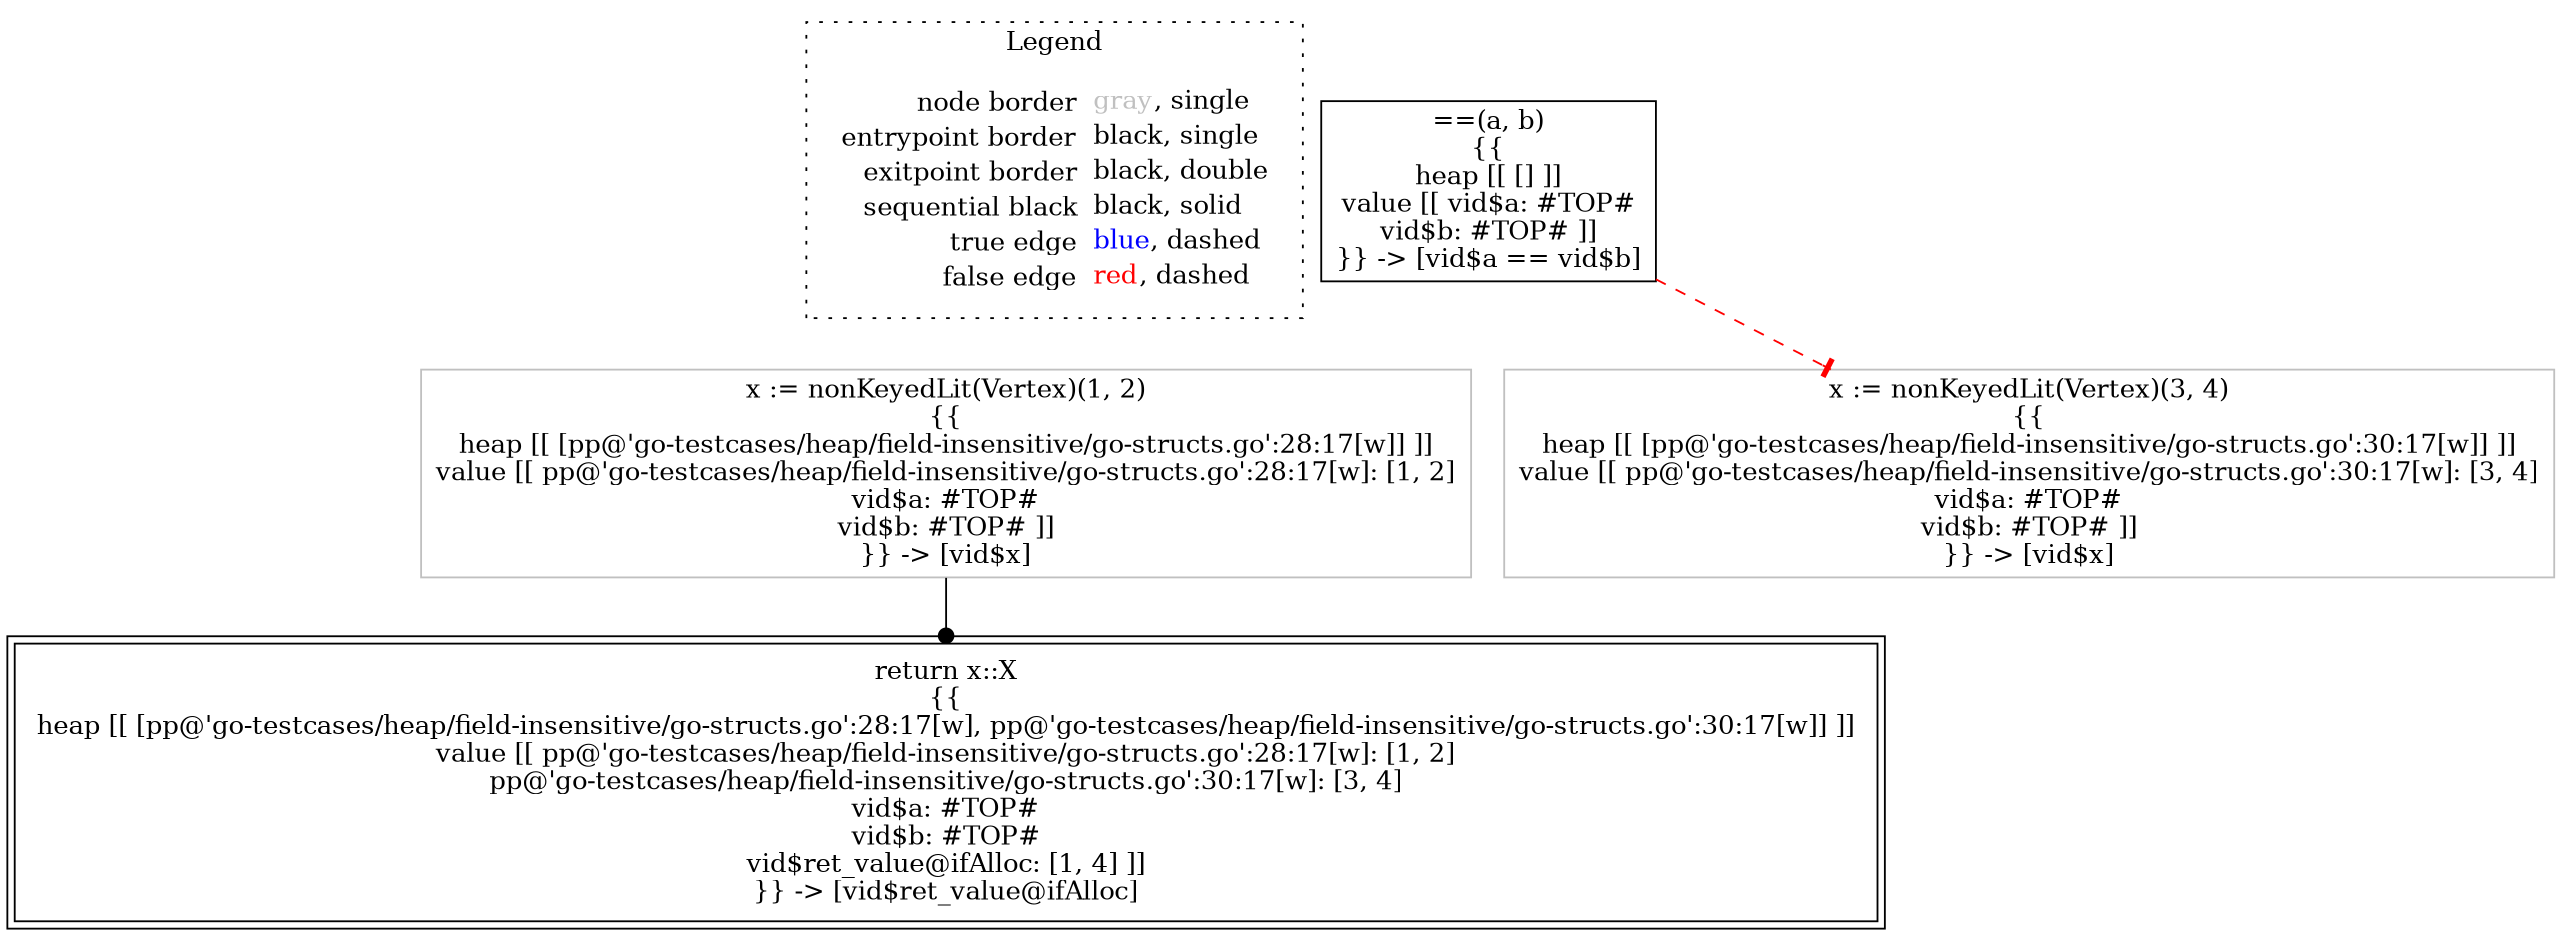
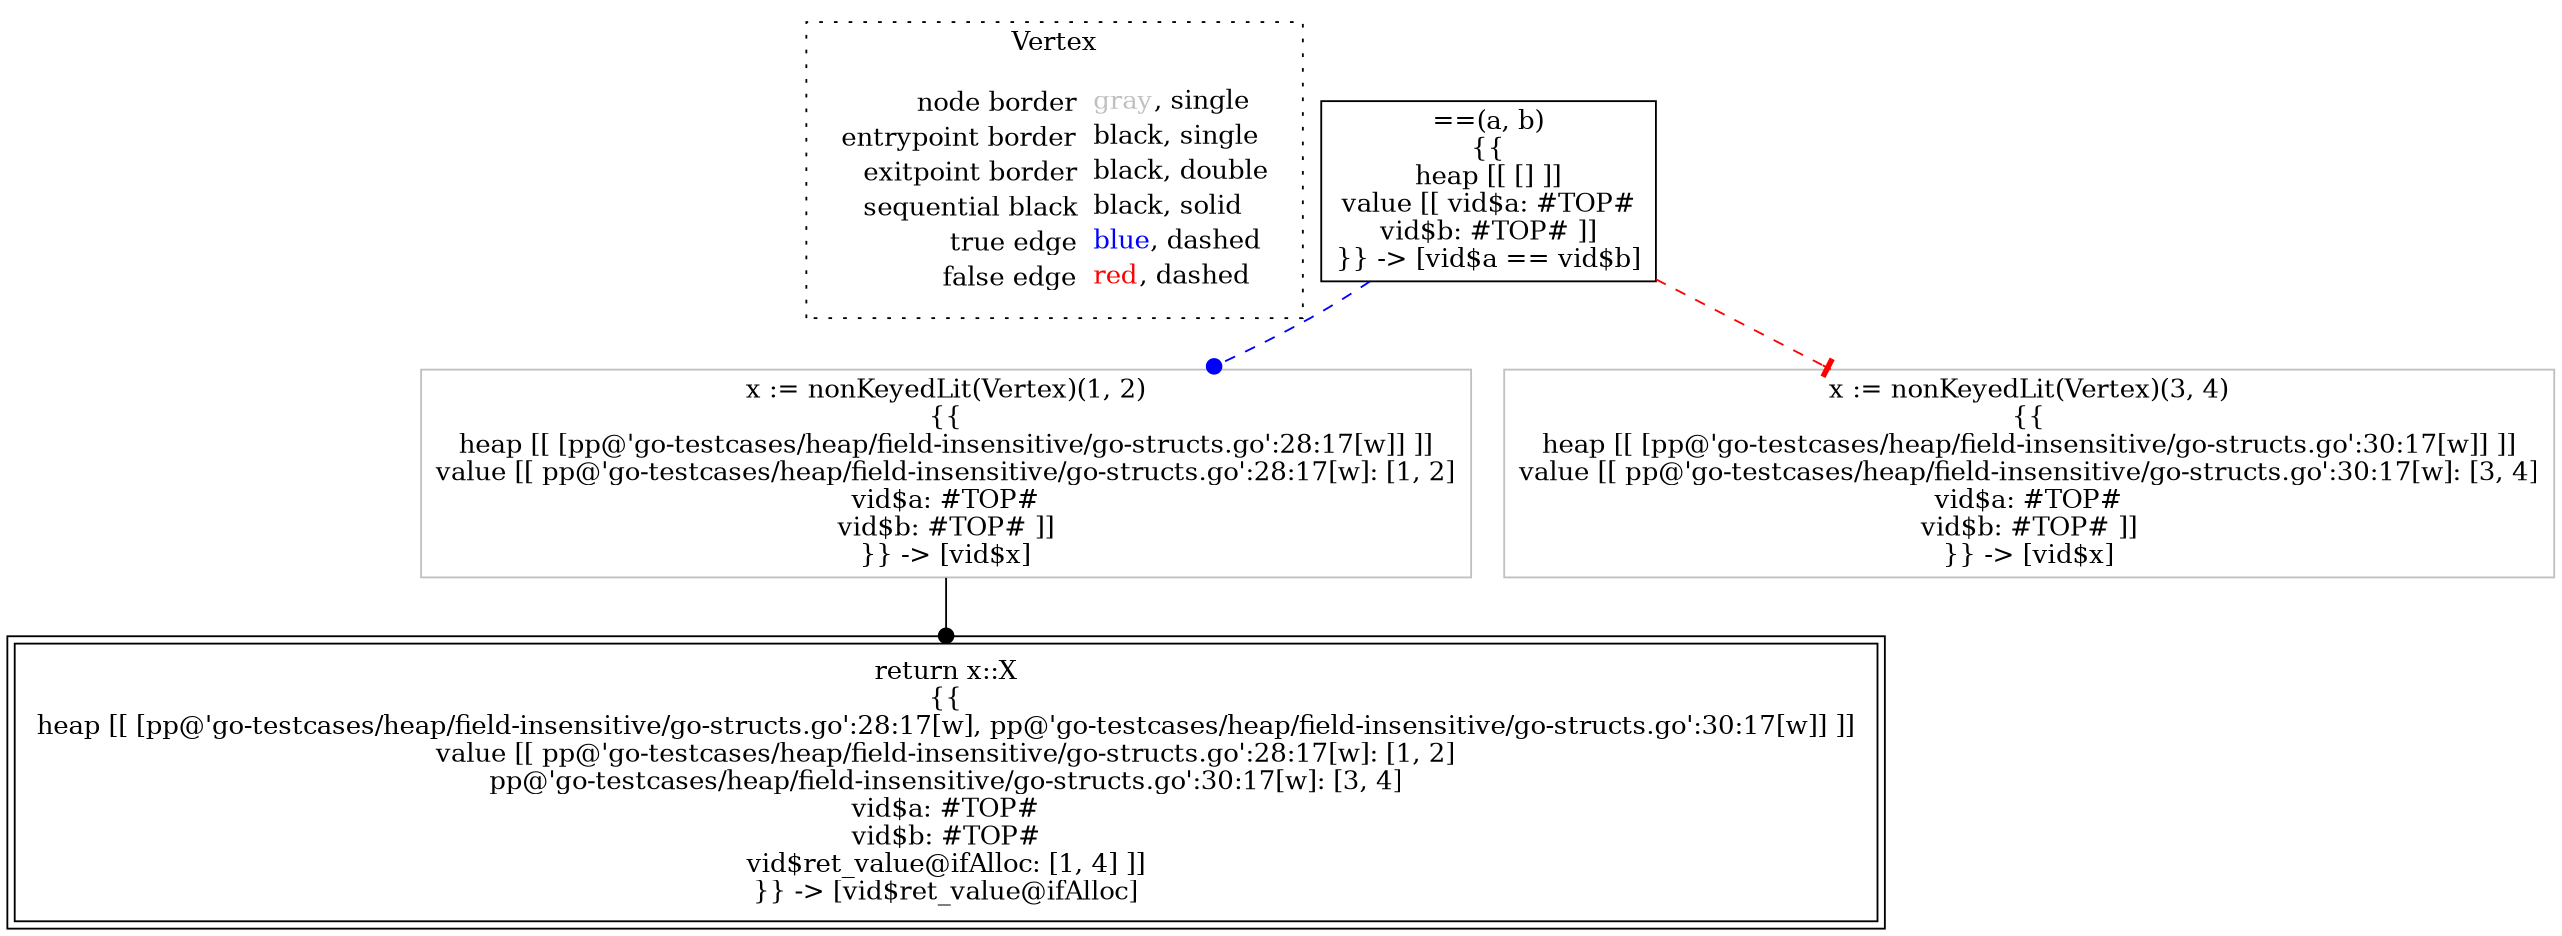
(1055, 43) -> (1055, 43)
none -> (1286, 331)
